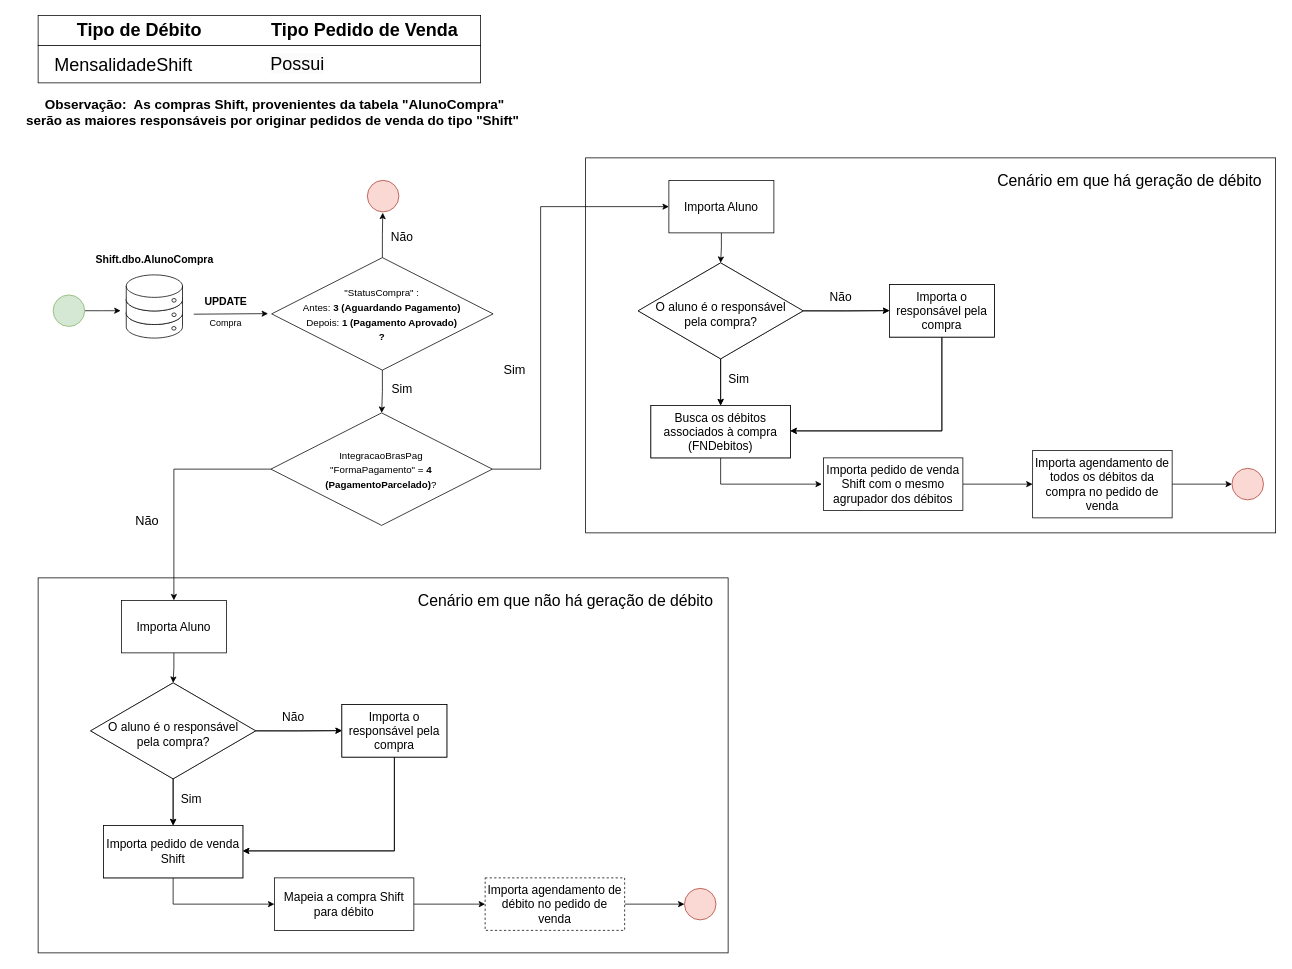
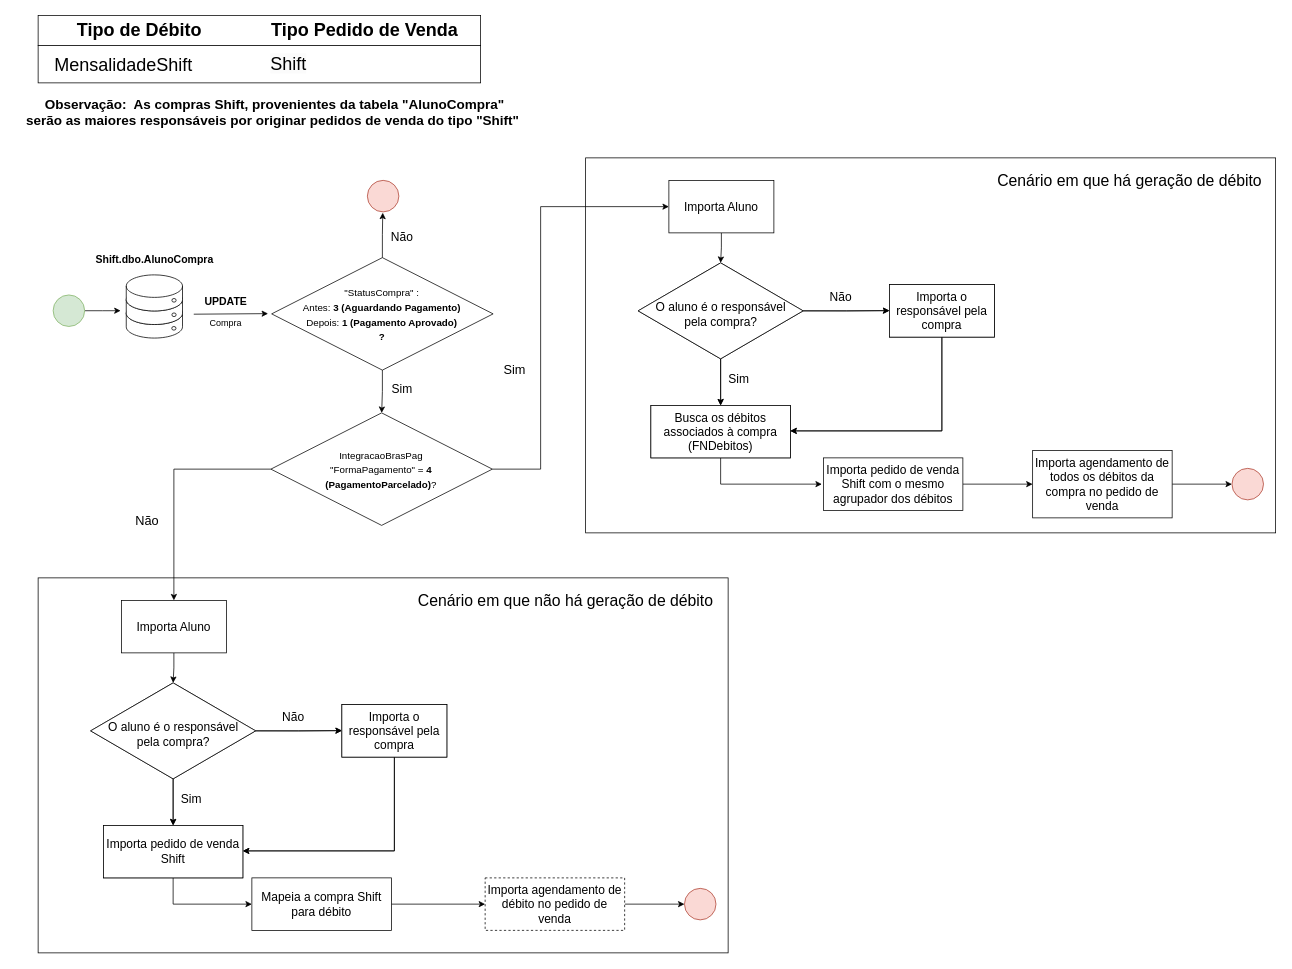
(284, 59) -> (282, 59)
(344, 904) -> (321, 904)
